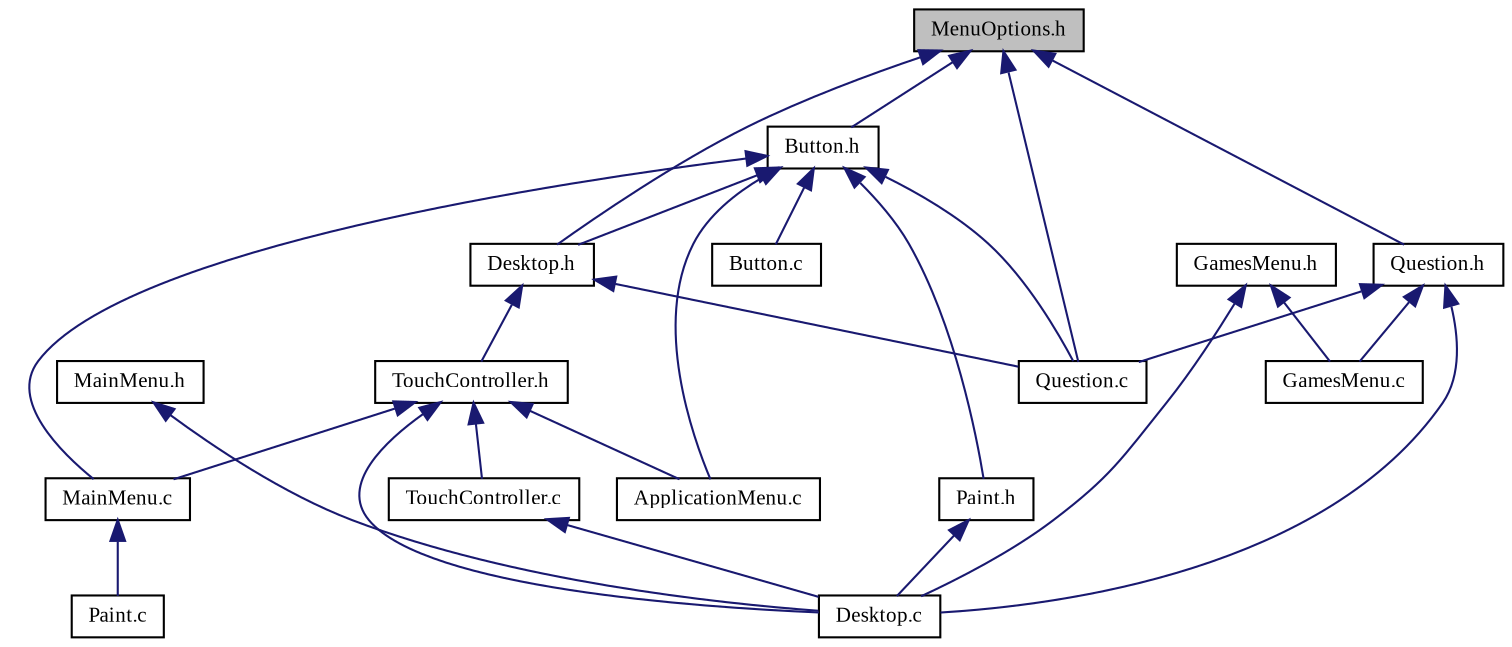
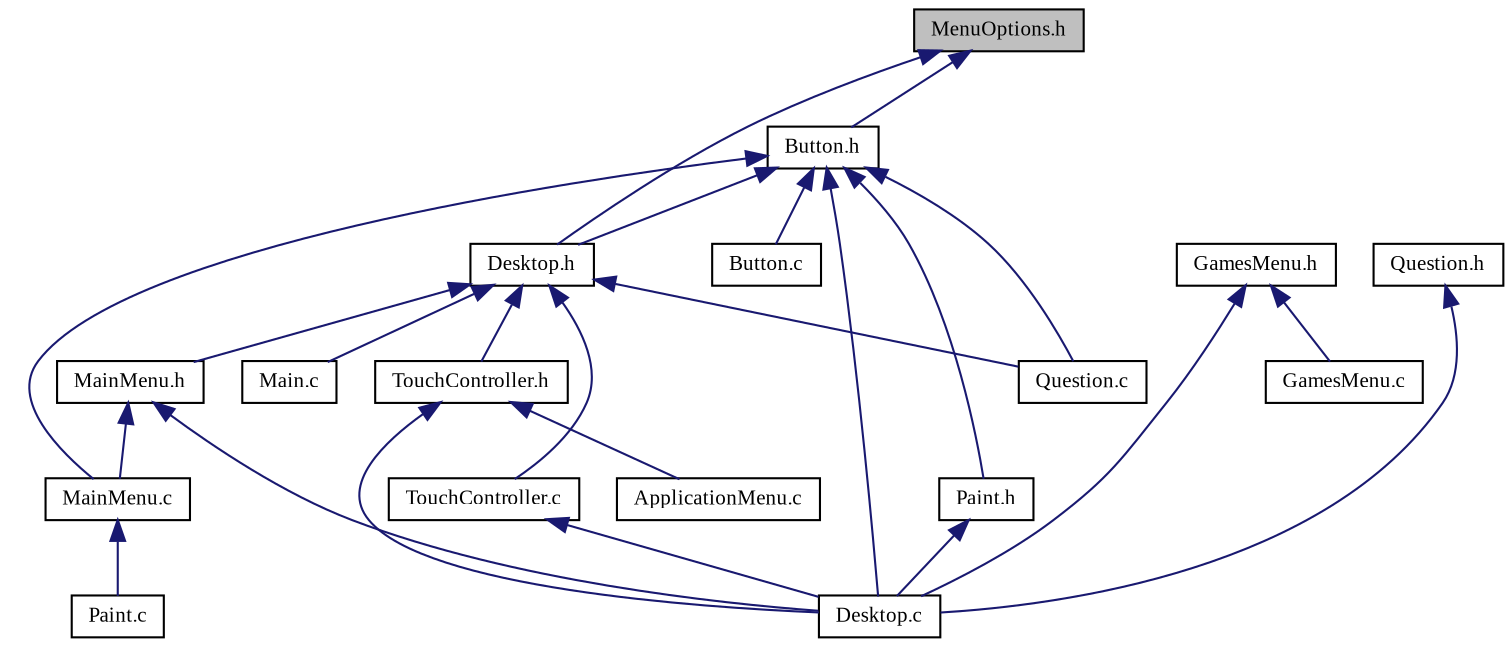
(1228, 153) -> none
(1043, 217) -> none
(676, 314) -> (858, 392)
none -> (322, 326)
(1250, 327) -> none
(1384, 332) -> none
none -> (289, 382)
(284, 444) -> (123, 451)
(479, 451) -> (587, 402)
